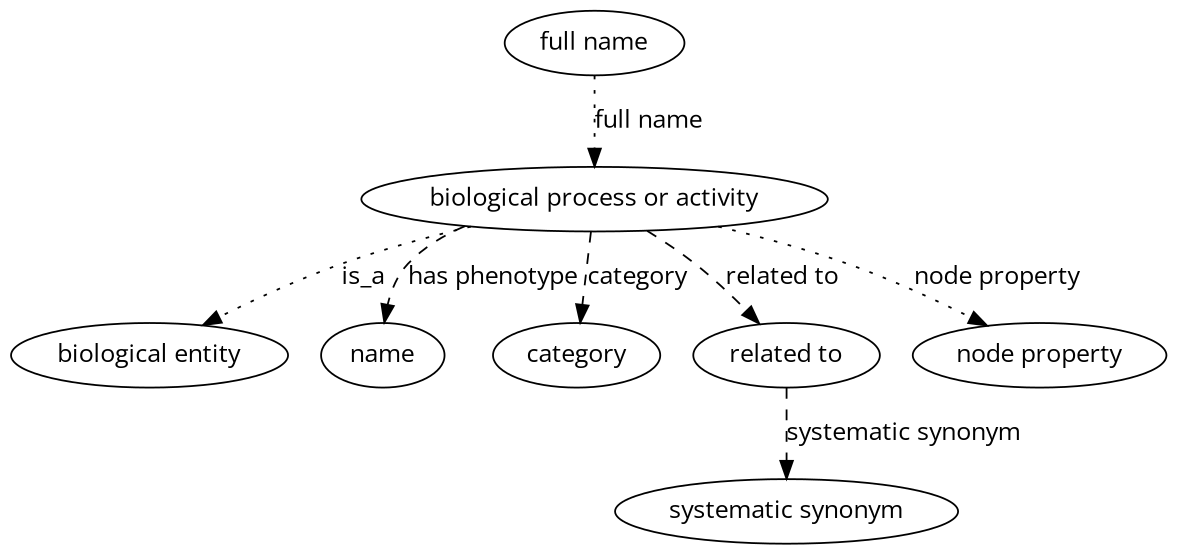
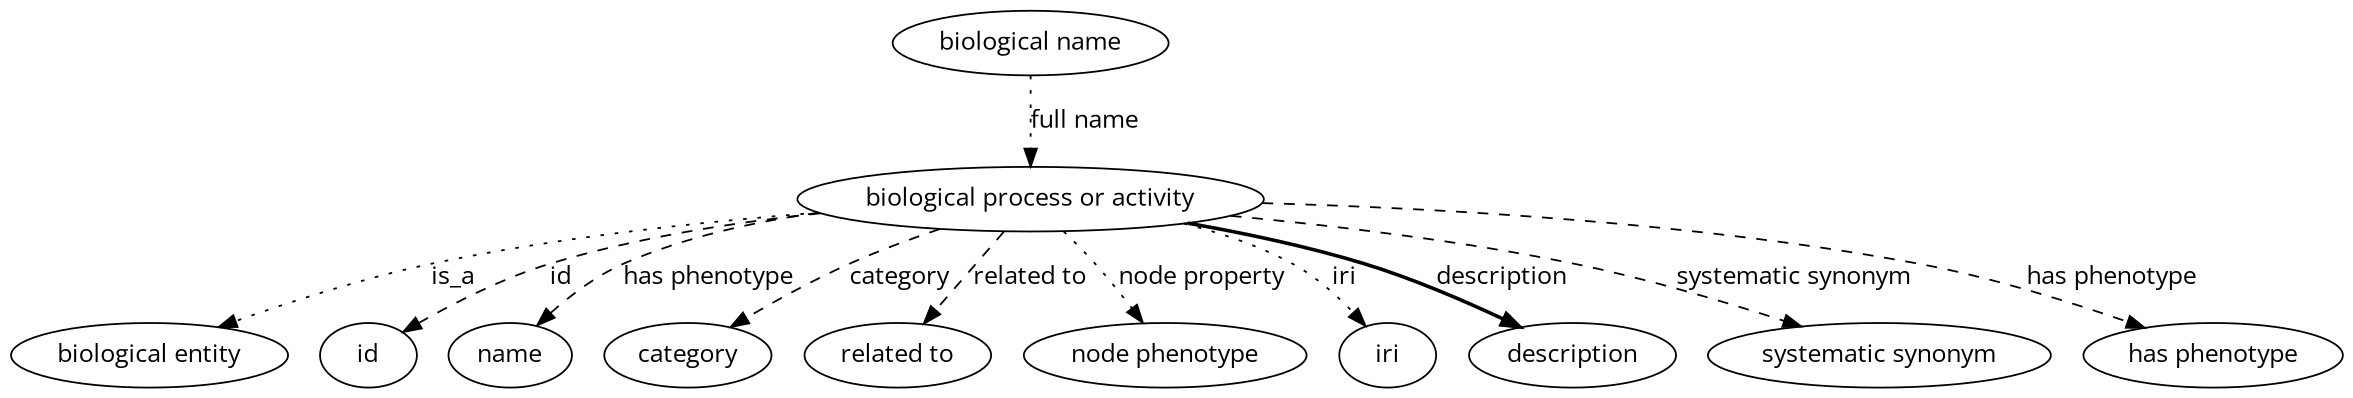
(595, 43) -> (1031, 43)
none -> (368, 355)
(1040, 355) -> (1165, 355)
none -> (1388, 355)
none -> (1573, 355)
none -> (2213, 355)
(787, 424) -> (1511, 252)
